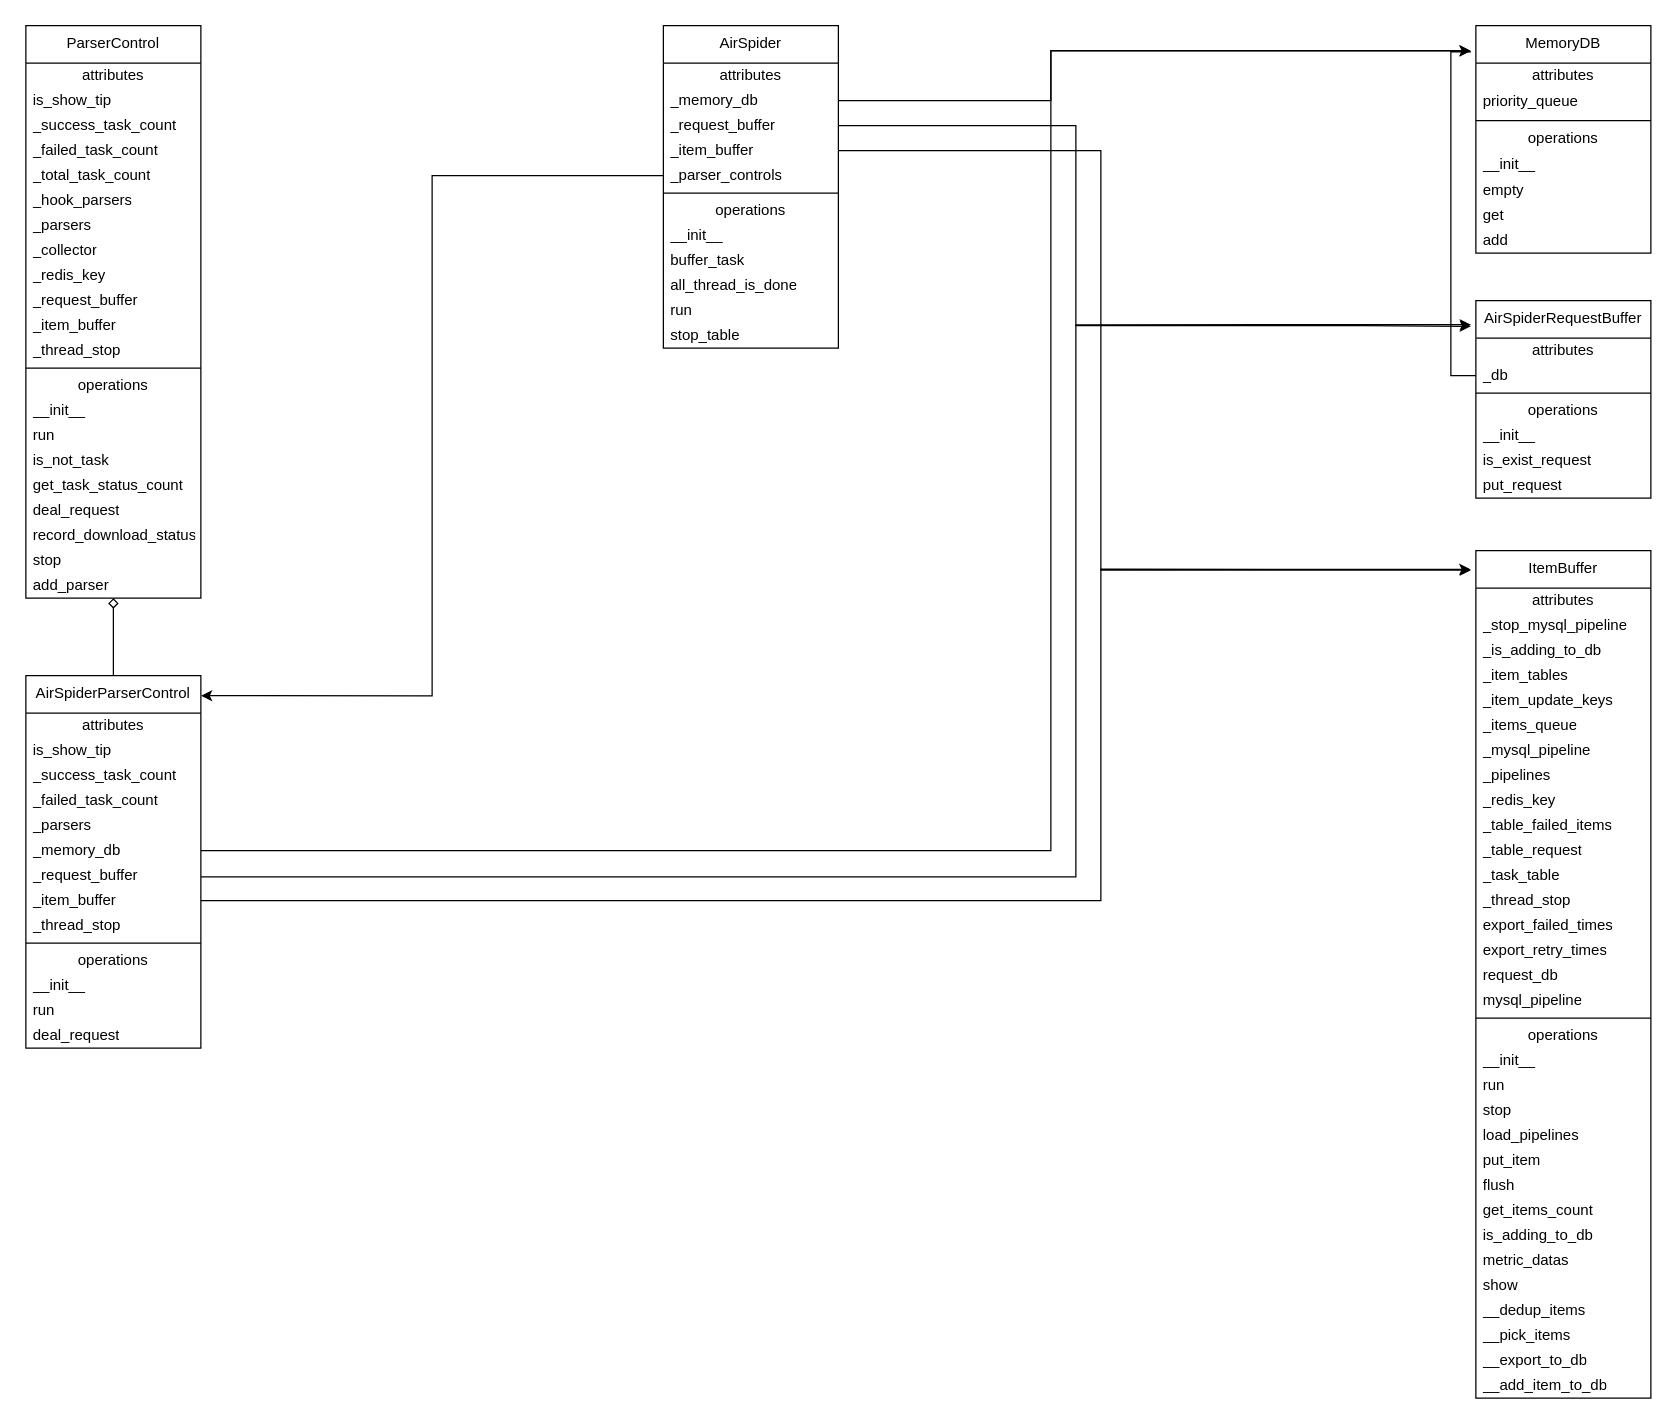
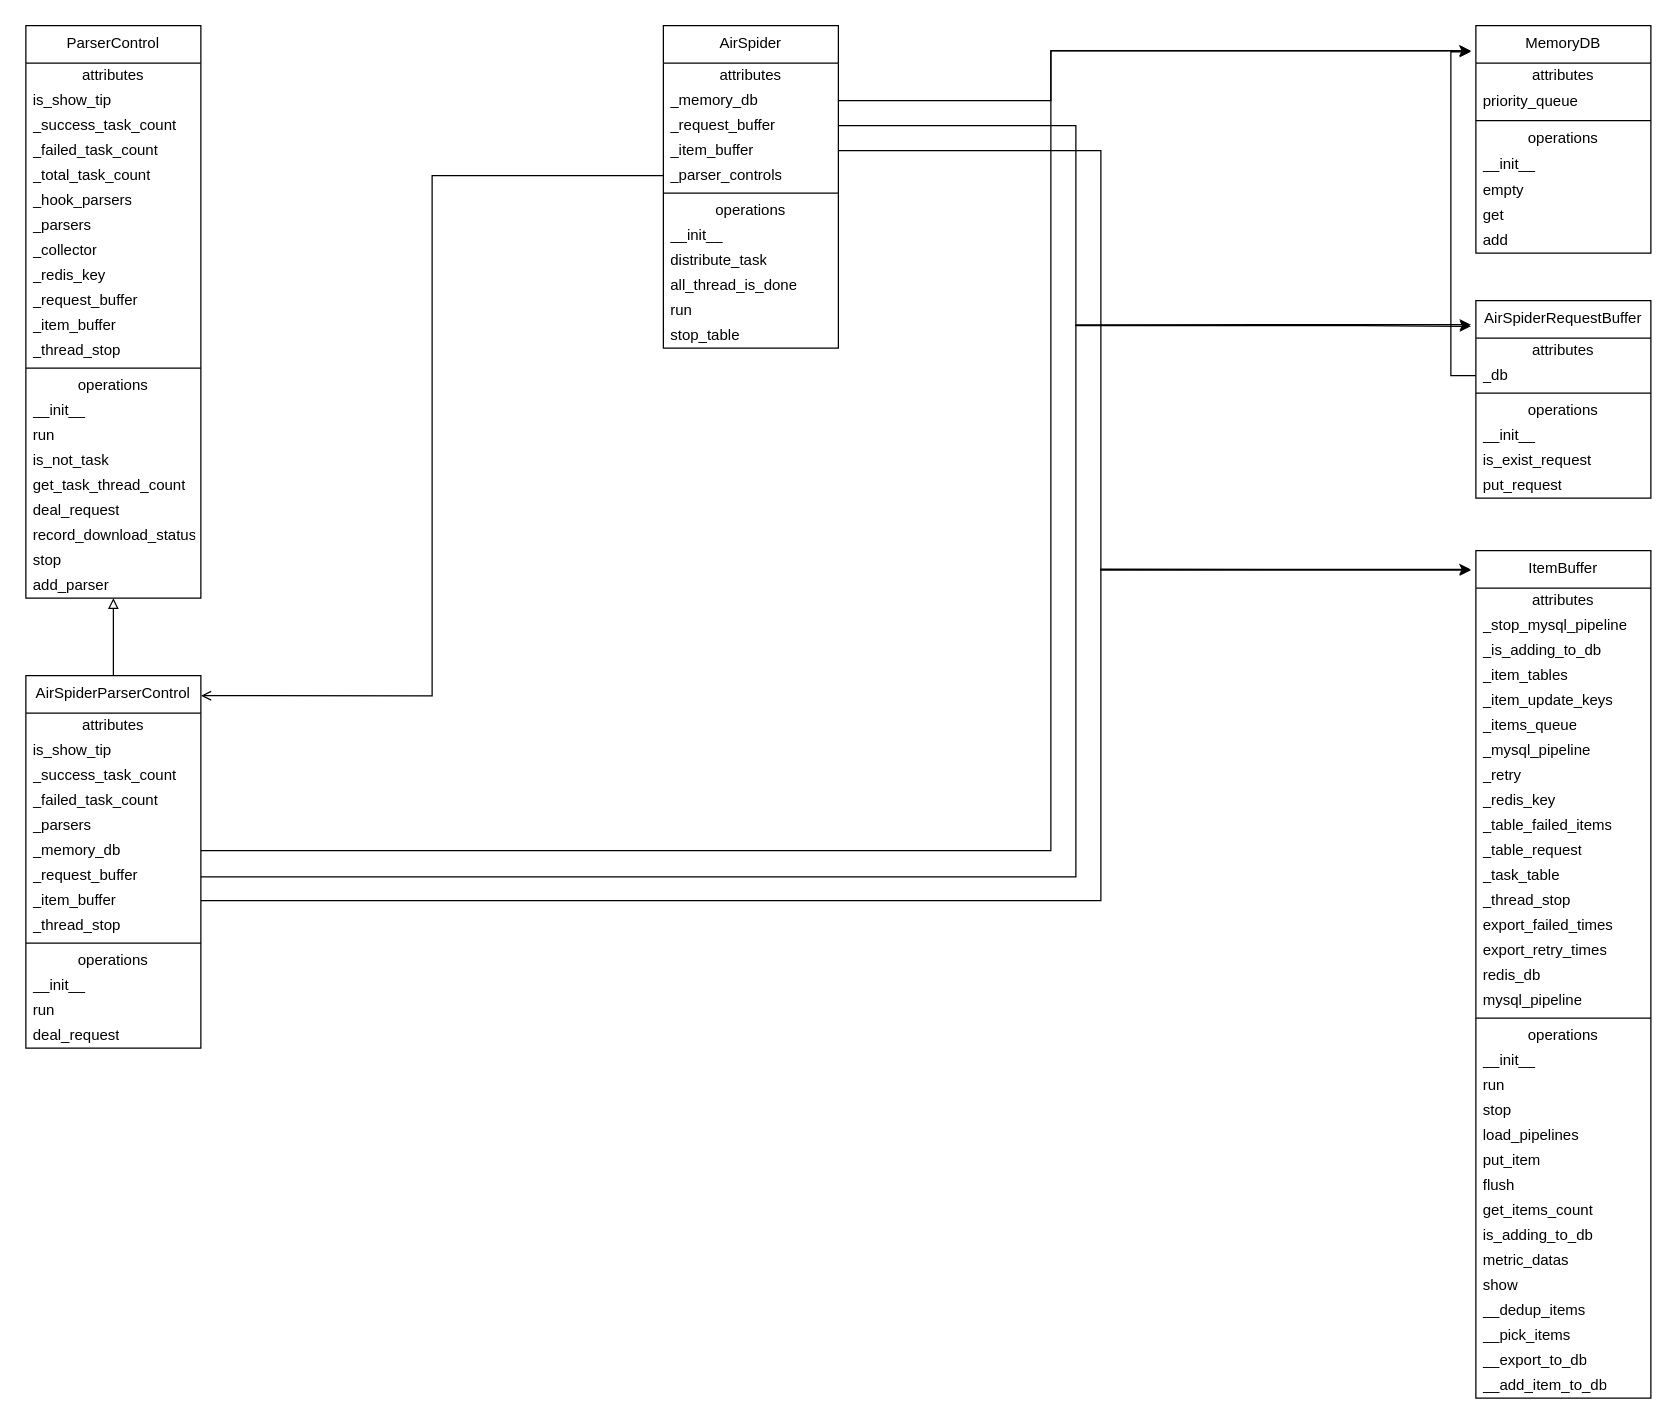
(1467, 52) -> (1463, 52)
(717, 261) -> (730, 261)
(114, 486) -> (114, 486)
(113, 609) -> (113, 609)
(211, 696) -> (208, 696)
(1519, 776) -> (1508, 776)
(1525, 976) -> (1515, 976)
